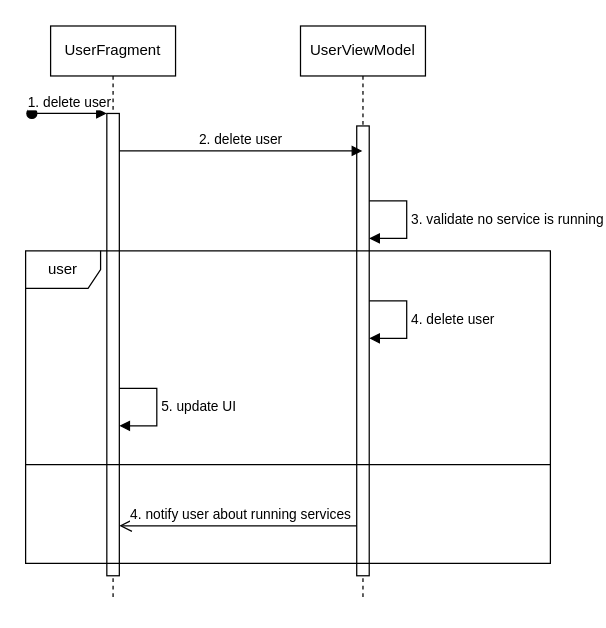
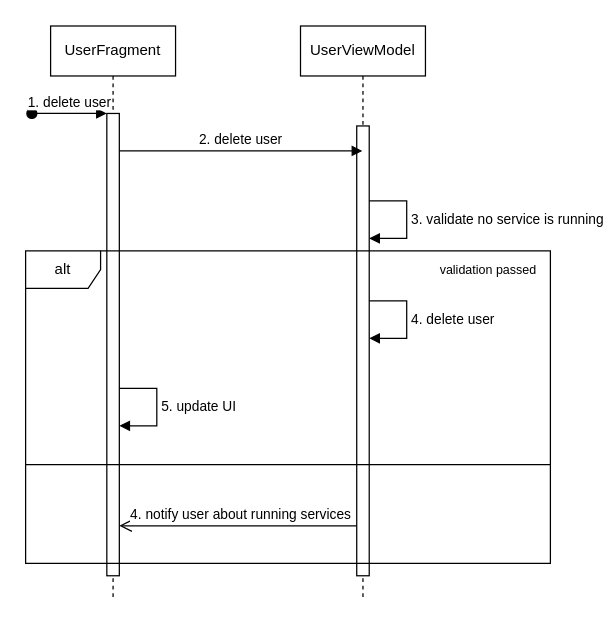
(63, 269) -> (63, 269)
none -> (488, 269)
